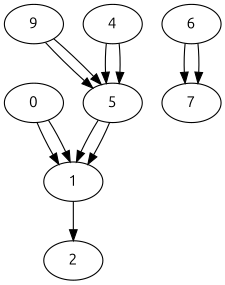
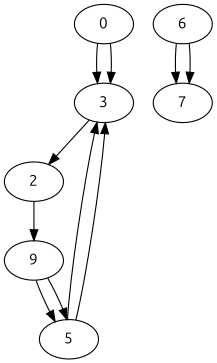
(113, 24) -> none
(73, 182) -> (104, 103)
none -> (34, 216)
